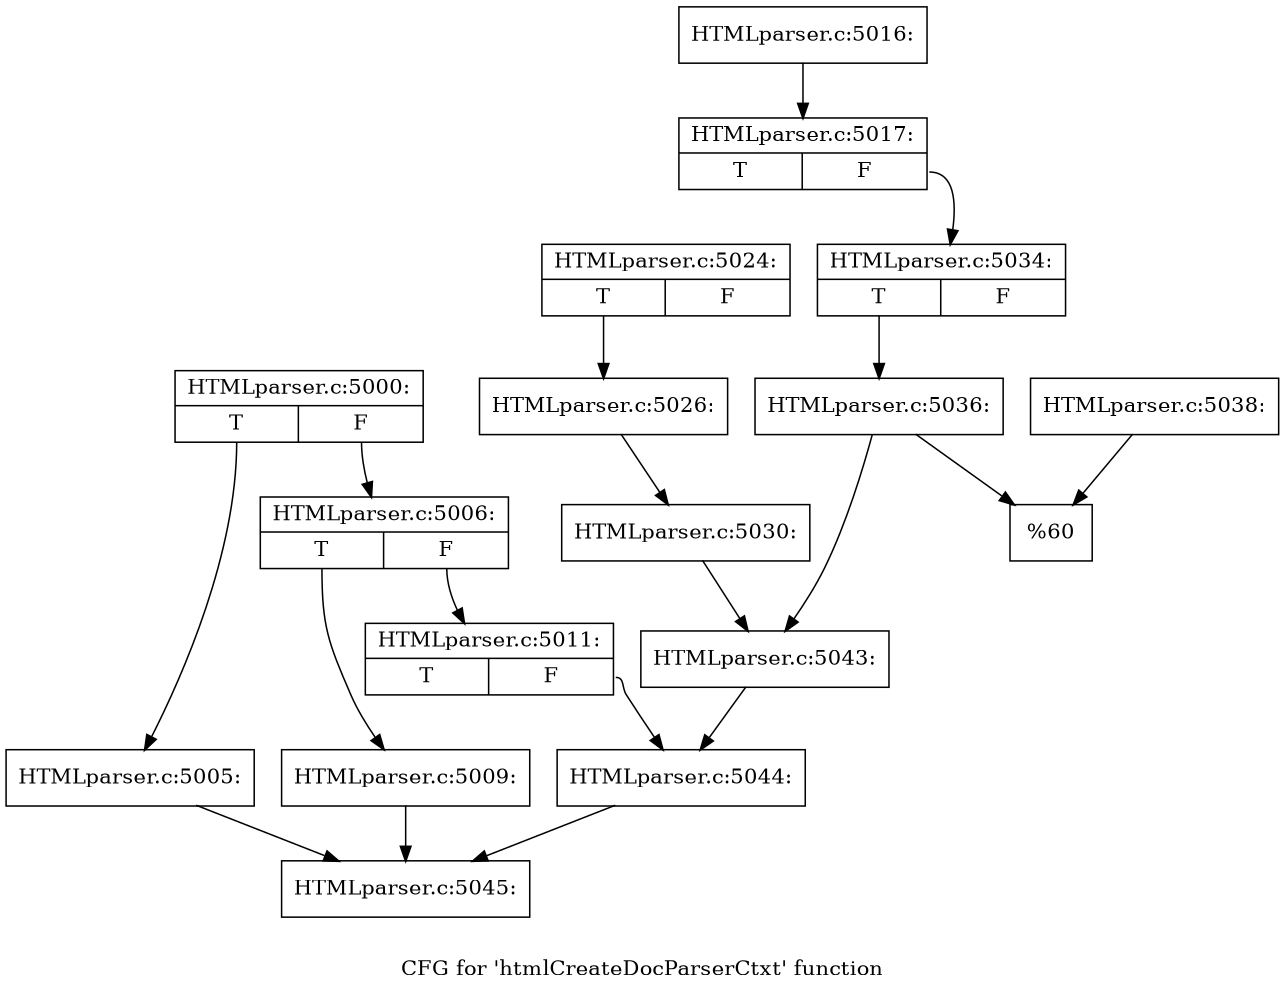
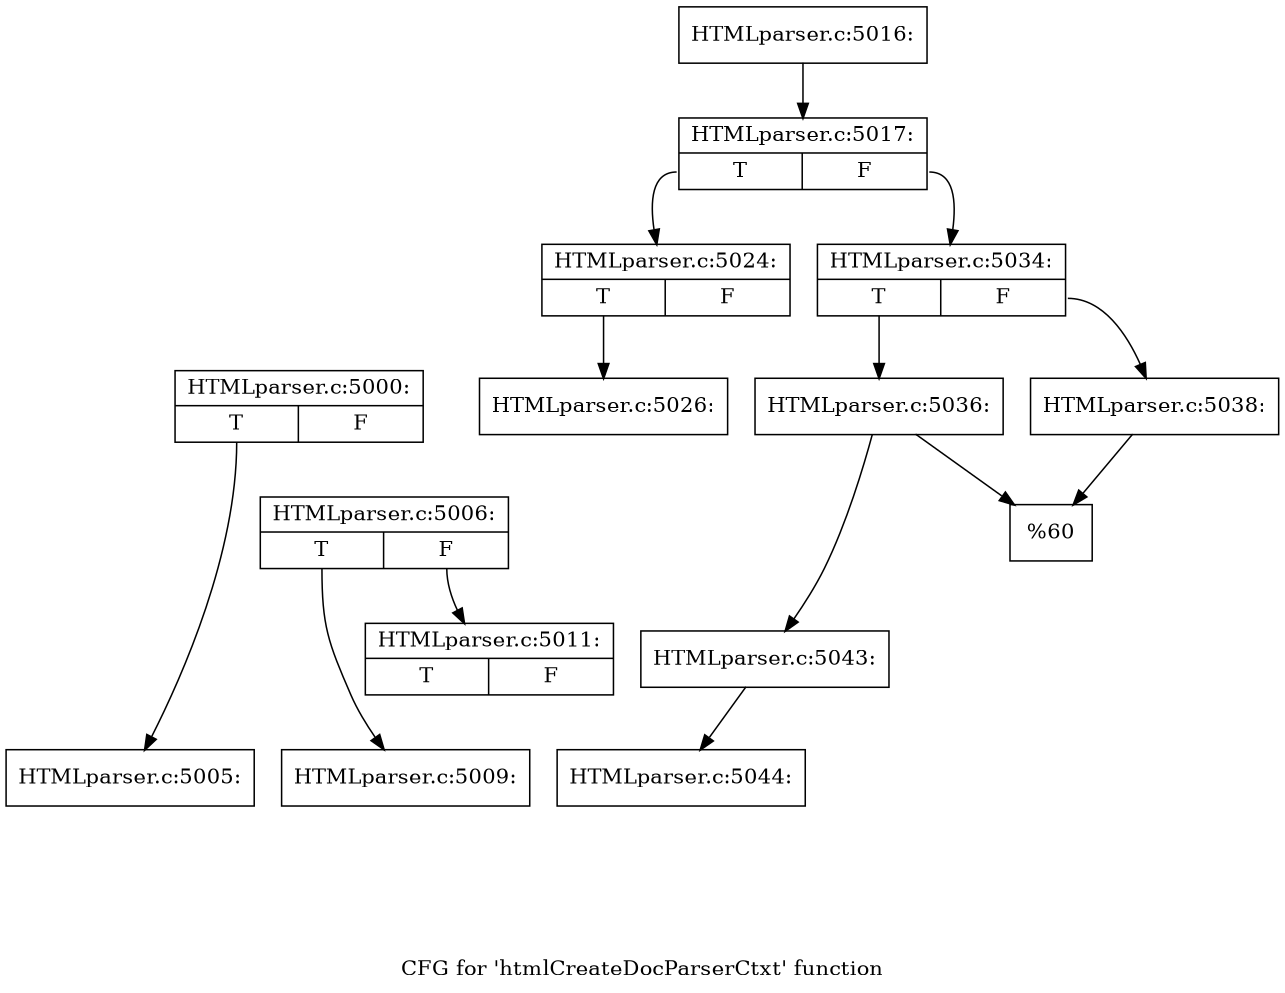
none -> (654, 194)
none -> (1113, 321)
(363, 463) -> none
(686, 533) -> none
(634, 707) -> none
(406, 889) -> none
